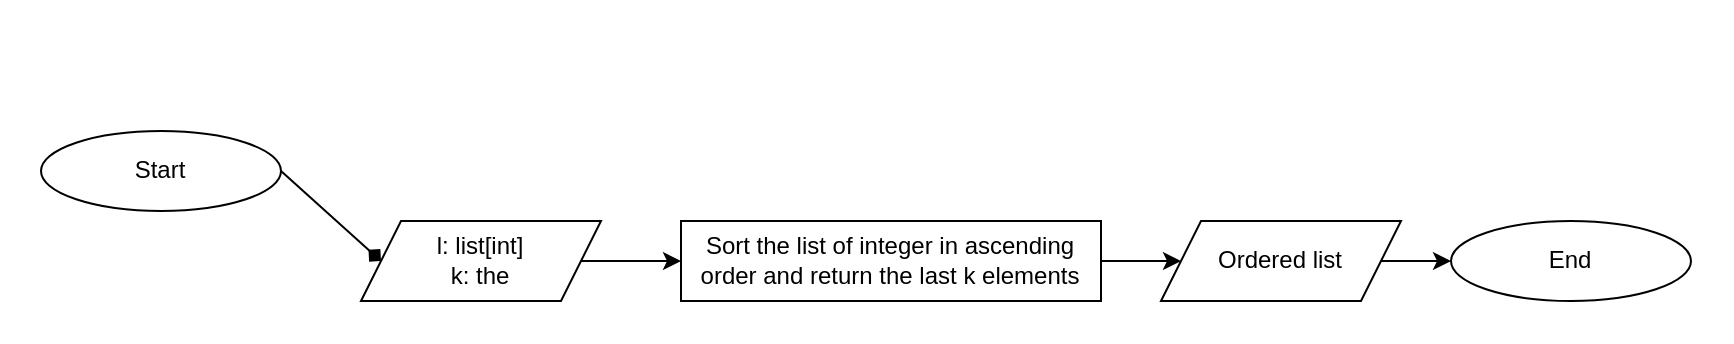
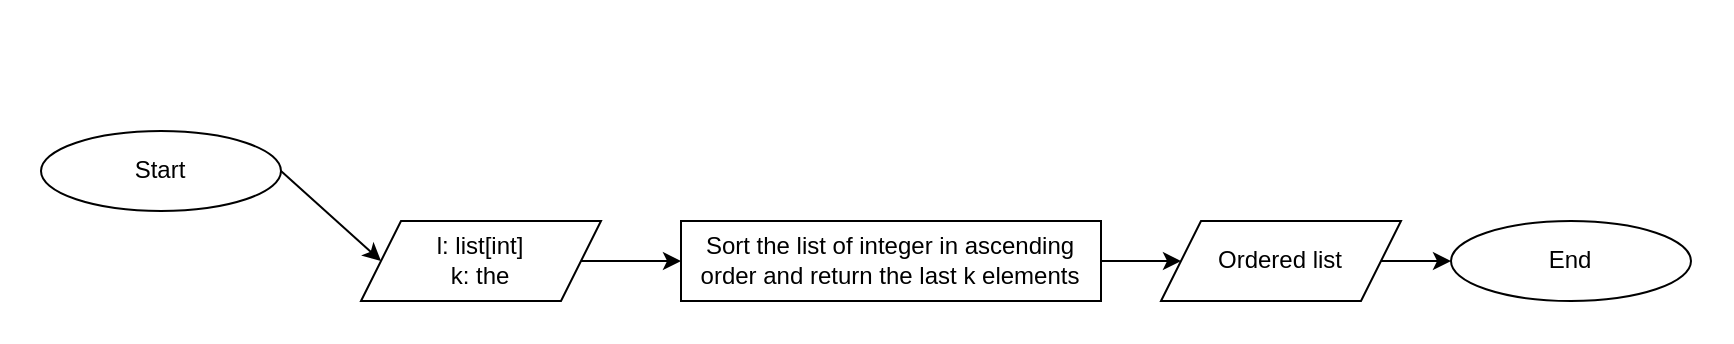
(368, 249) -> (369, 250)
